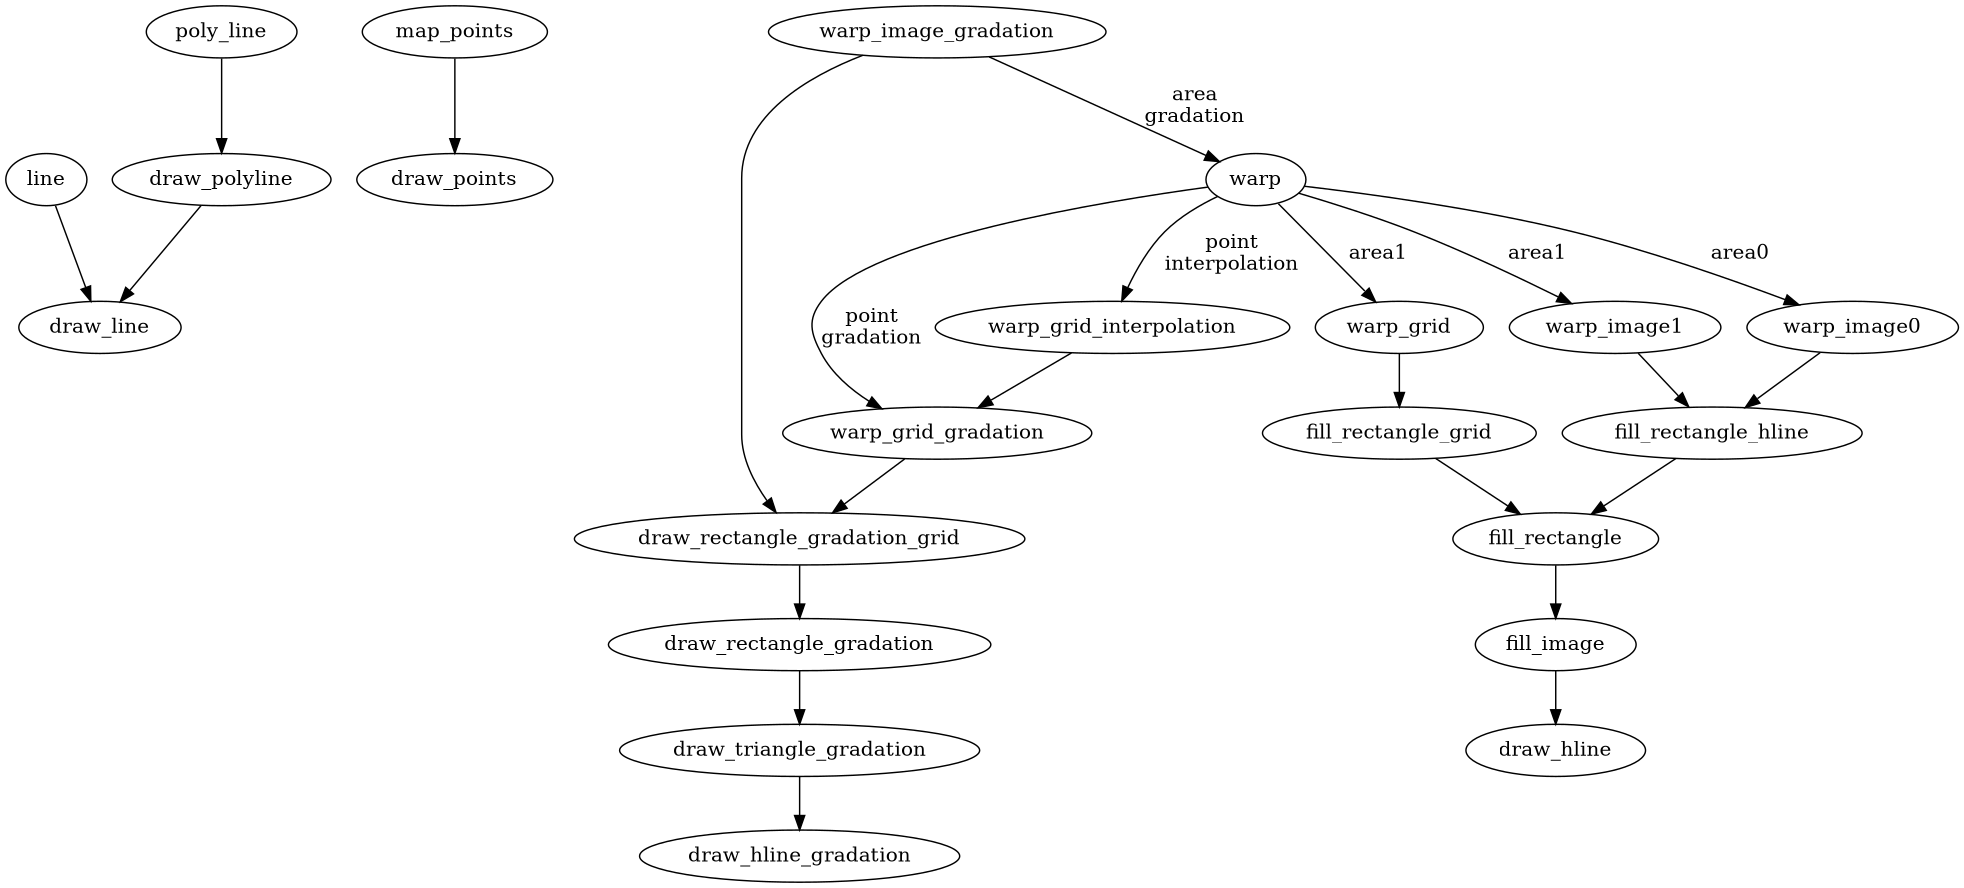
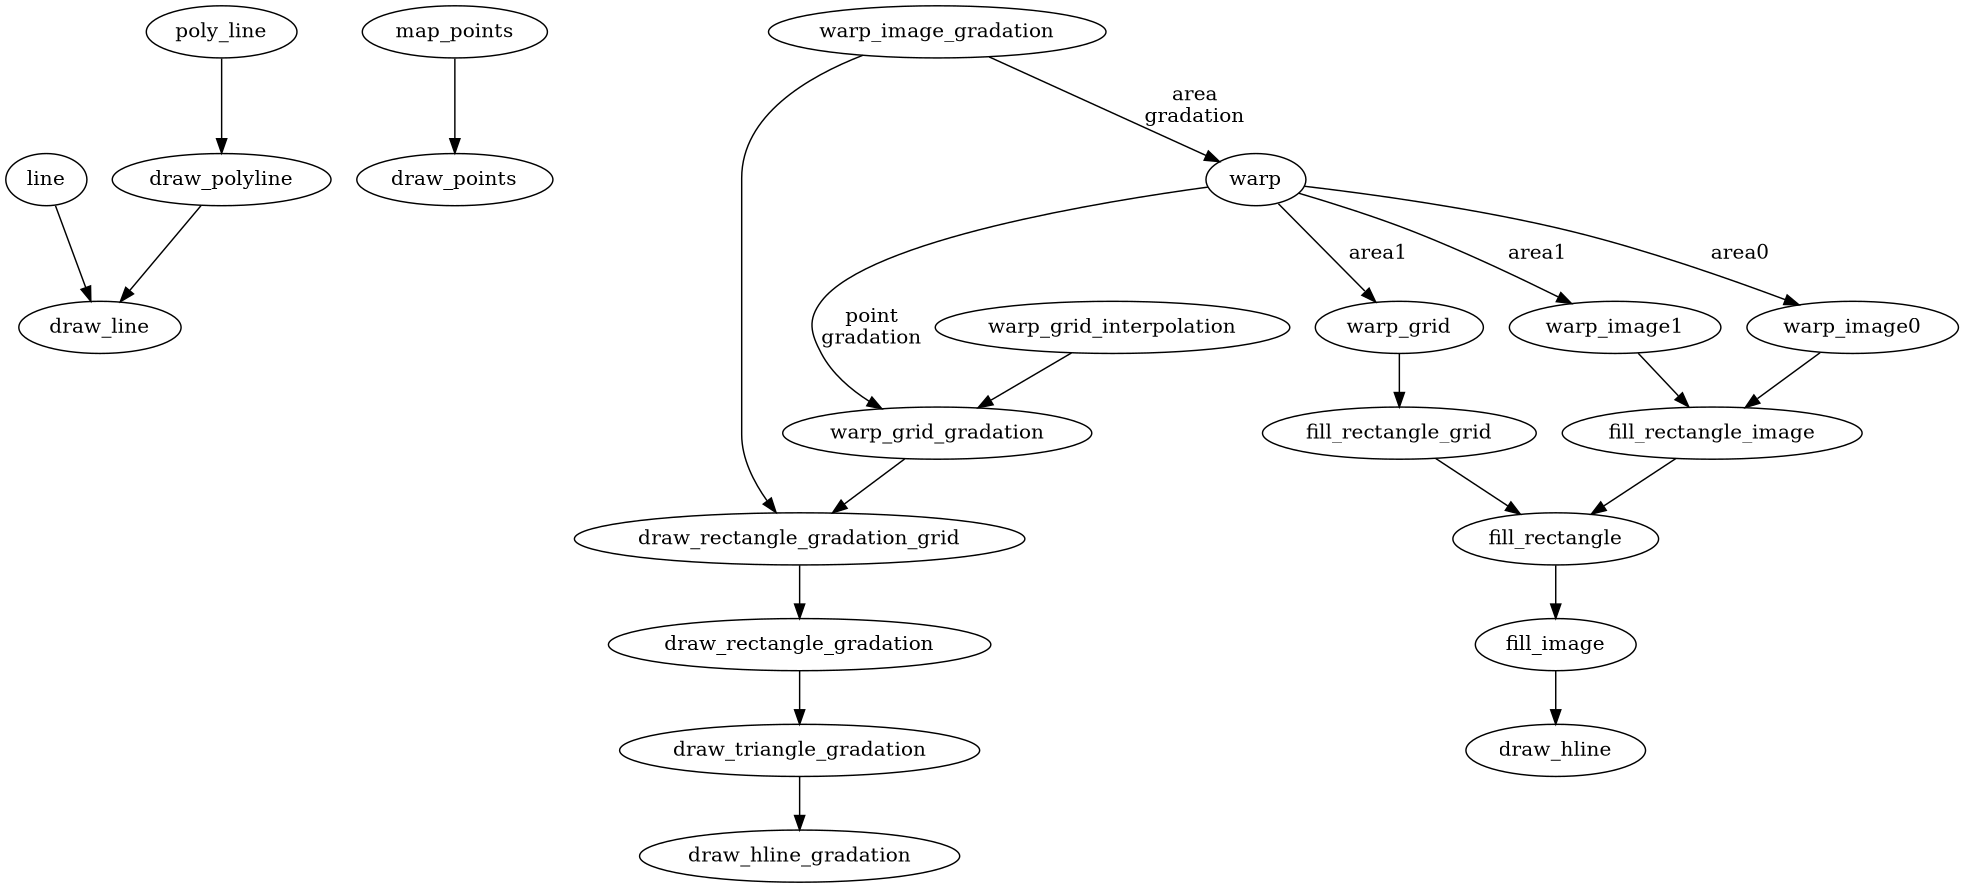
(1164, 233) -> none
(1712, 433) -> (1712, 433)
